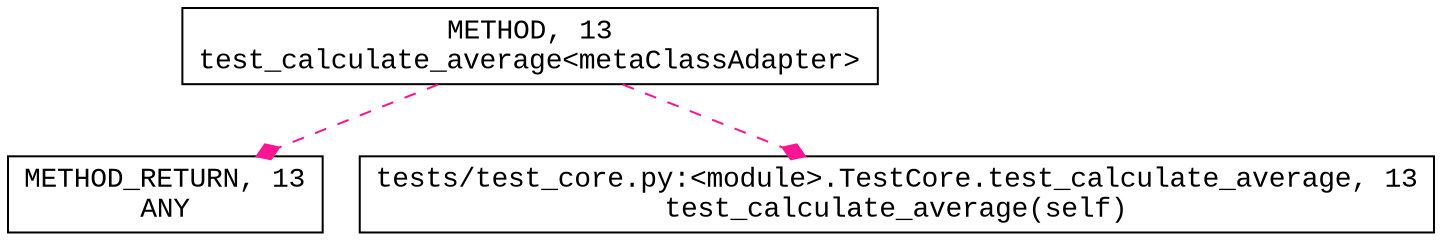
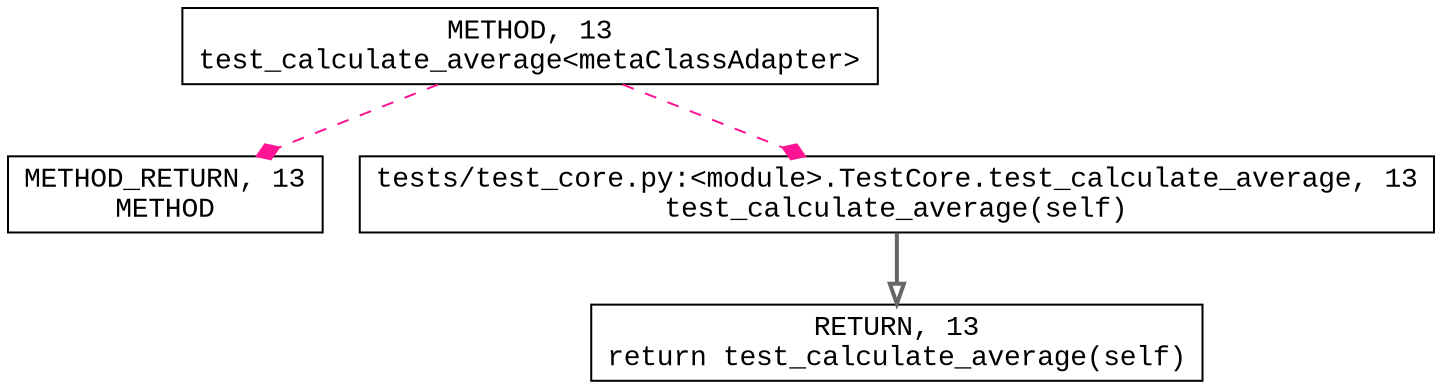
(165, 208) -> (165, 208)
none -> (897, 343)
